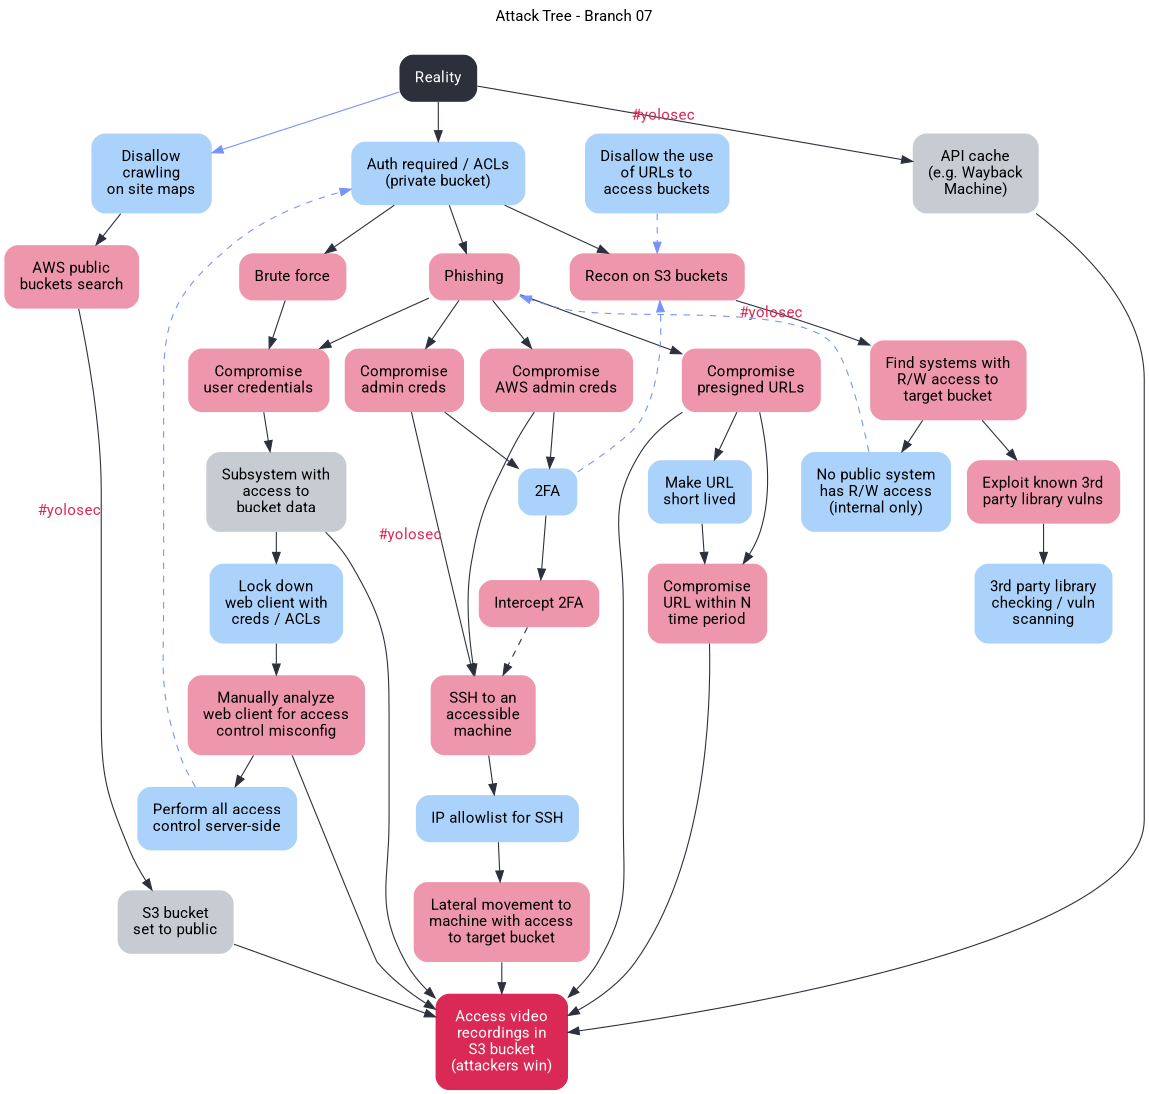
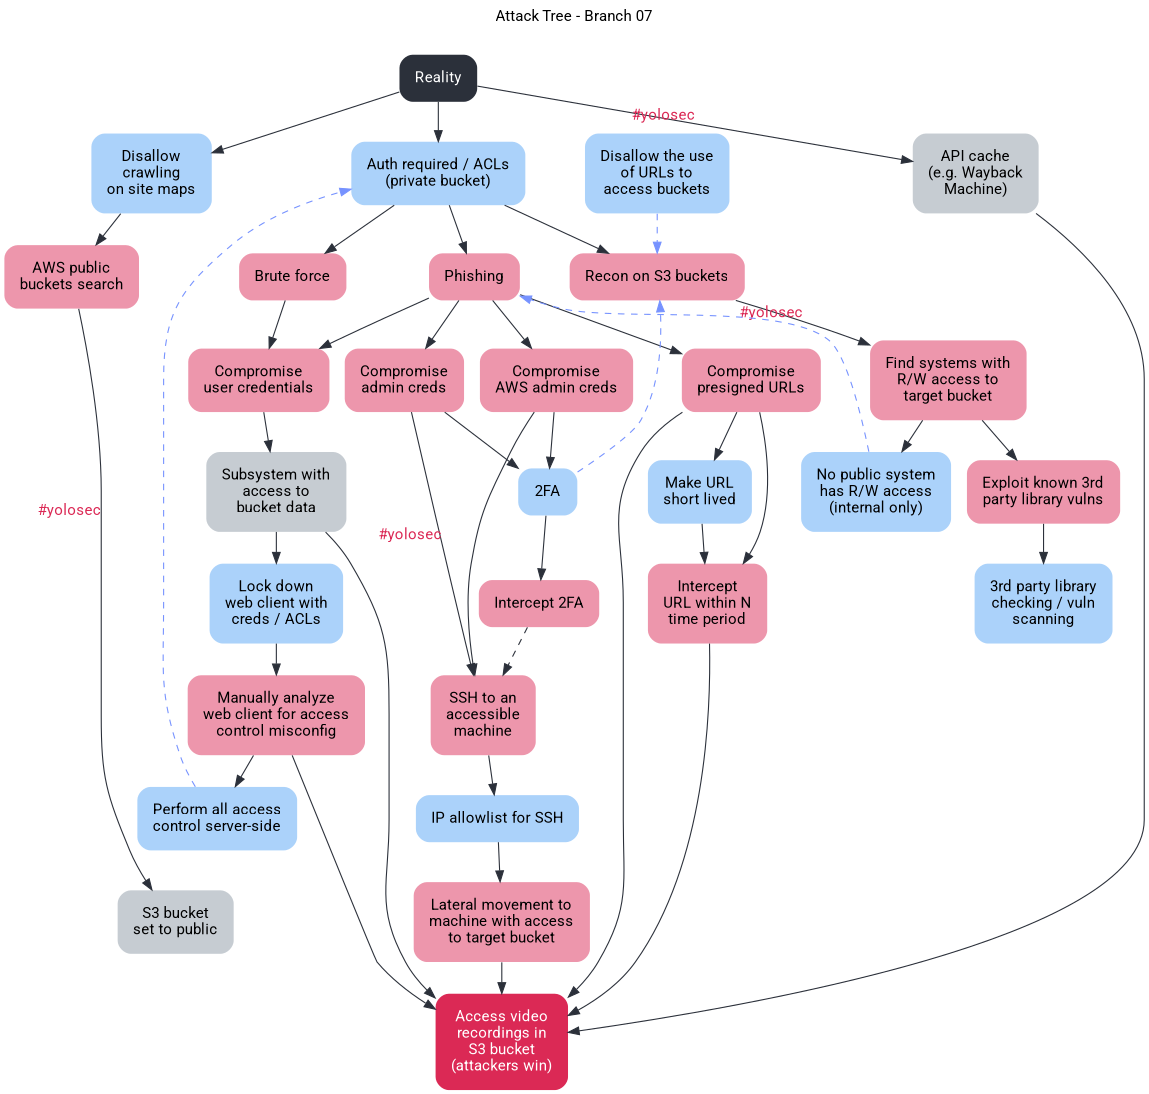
(311, 121) -> (311, 121)
(708, 604) -> (708, 604)
(330, 979) -> none
